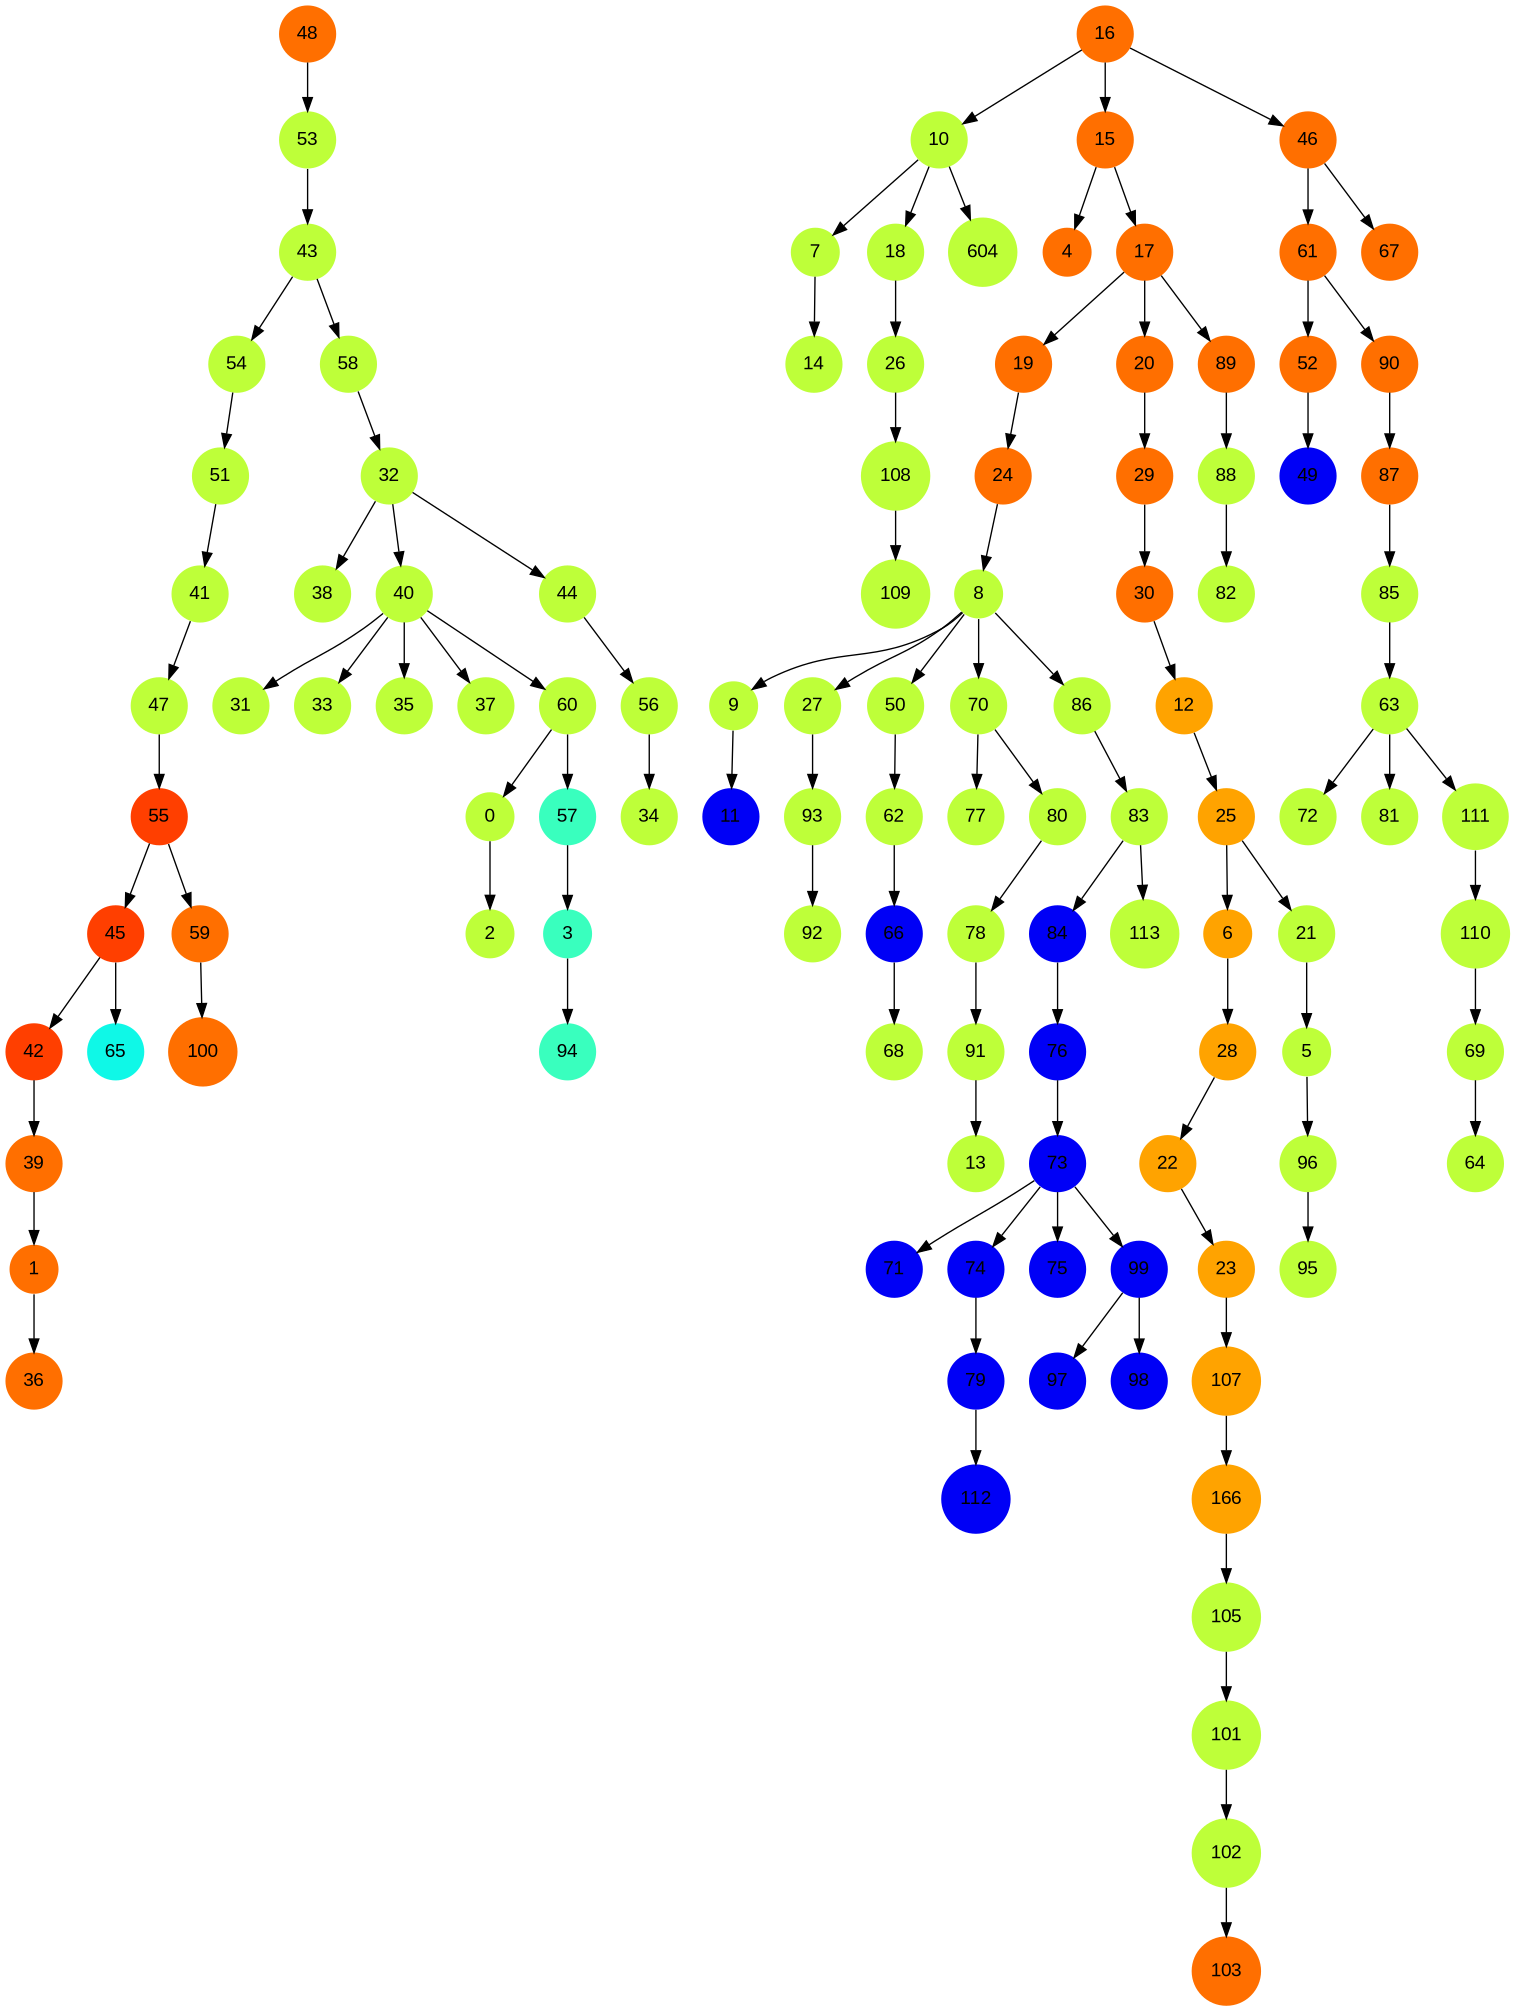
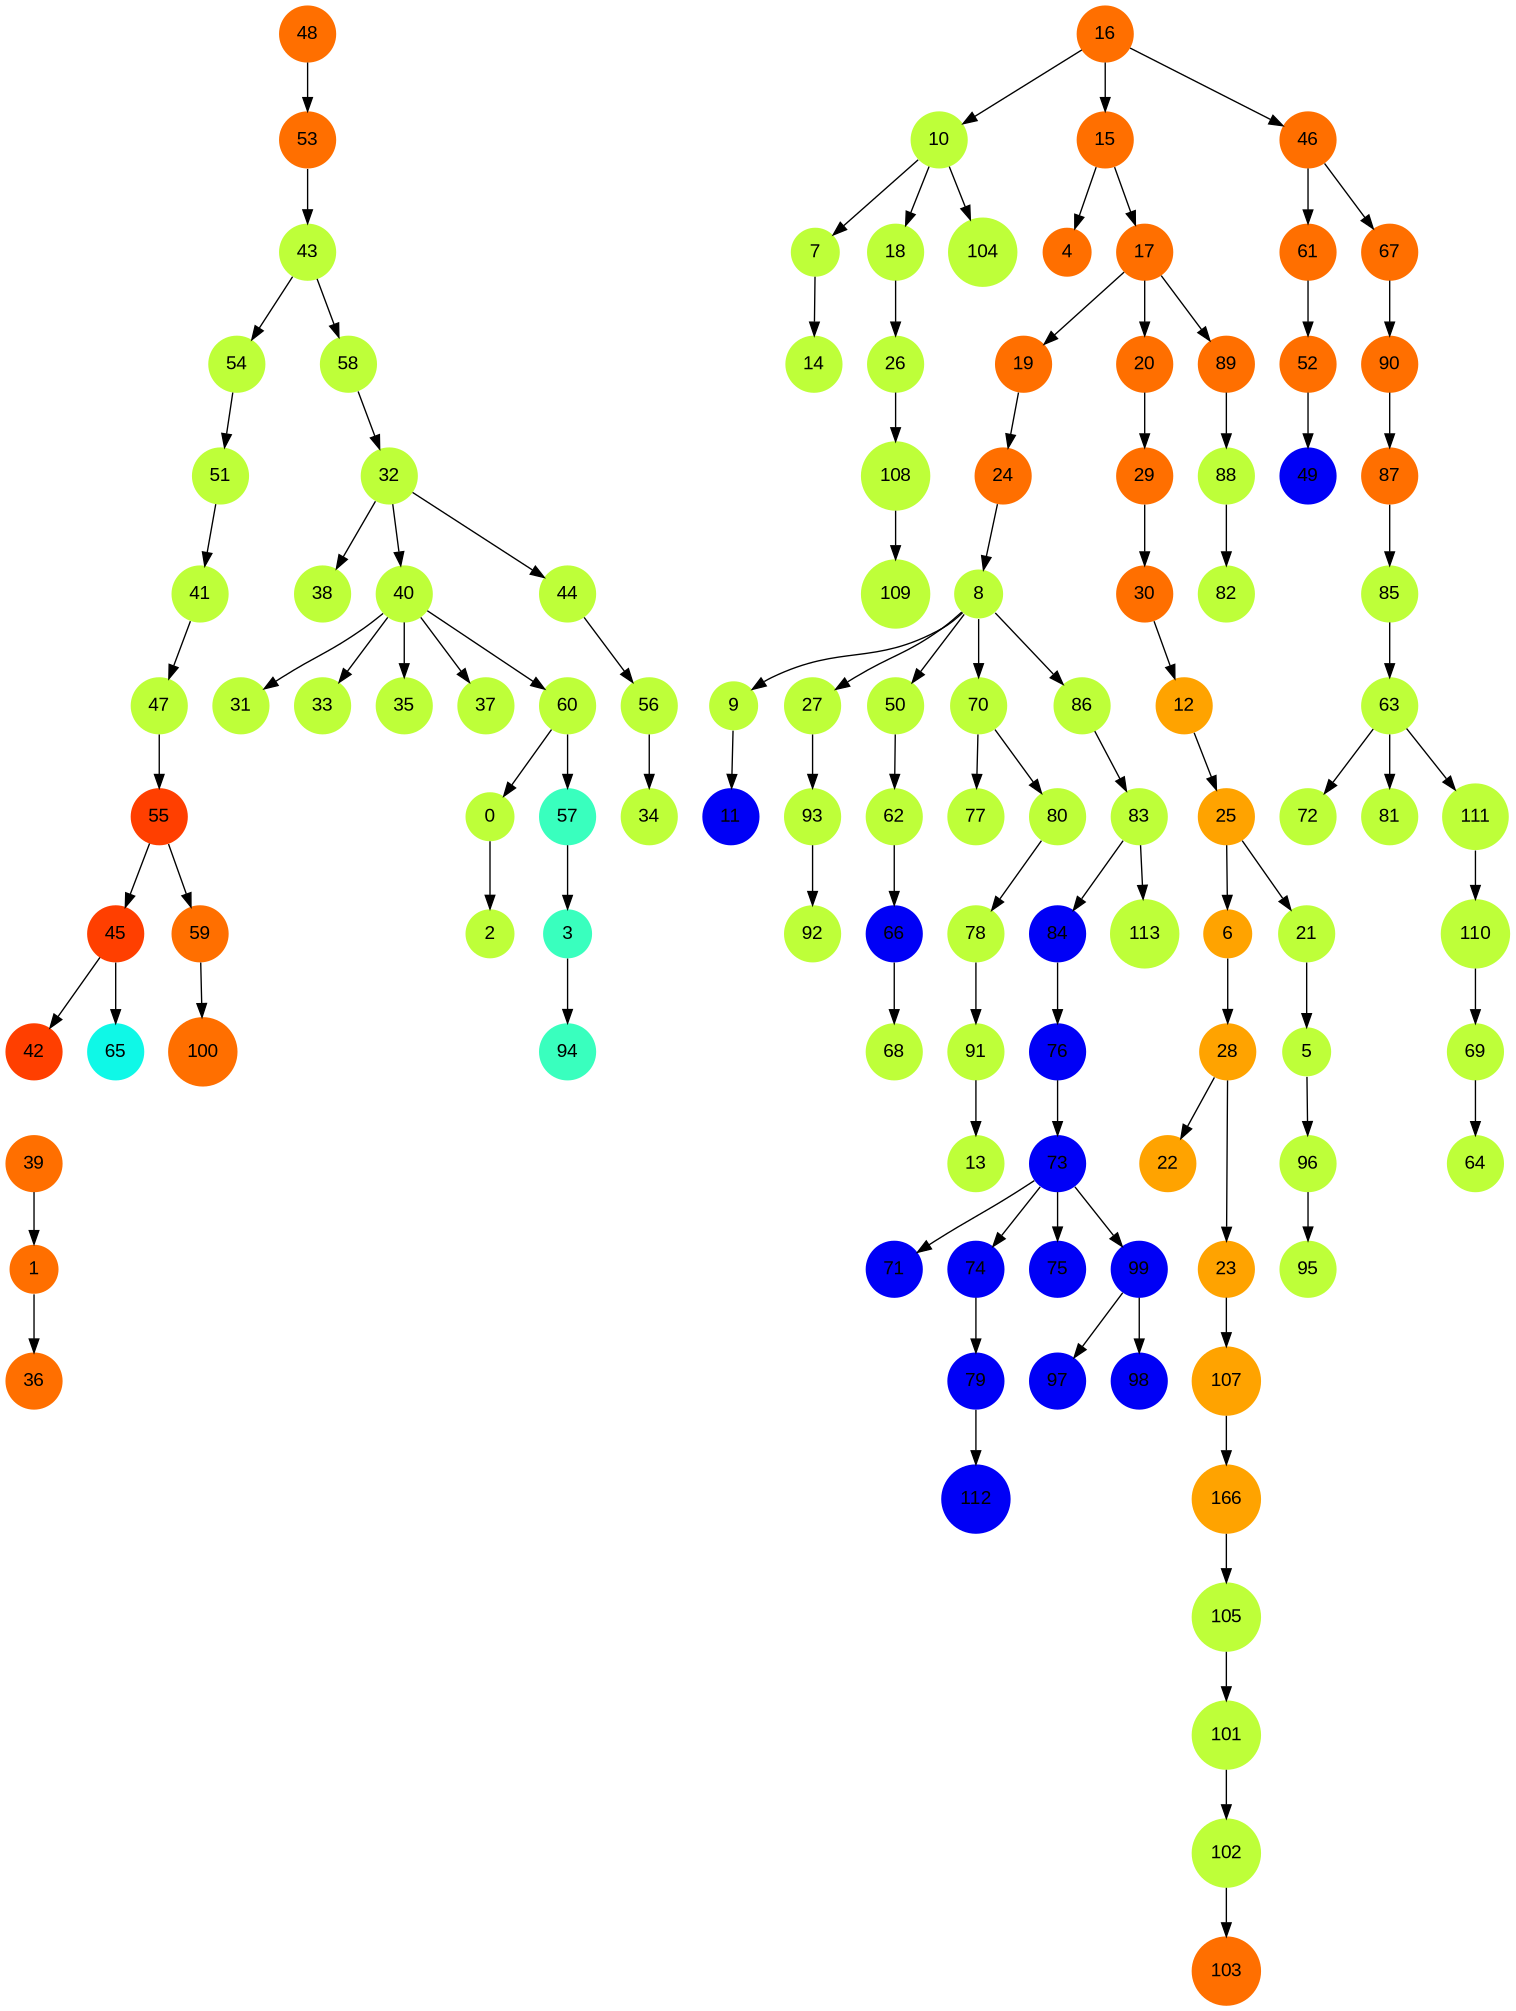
(308, 140) -> (308, 140)
(983, 252) -> (983, 252)
(1345, 303) -> (1390, 301)
(34, 1101) -> none
(1194, 1211) -> (1227, 1154)
